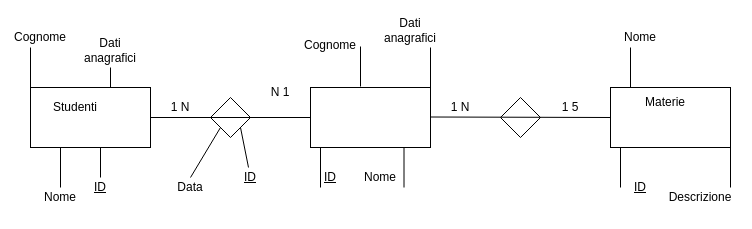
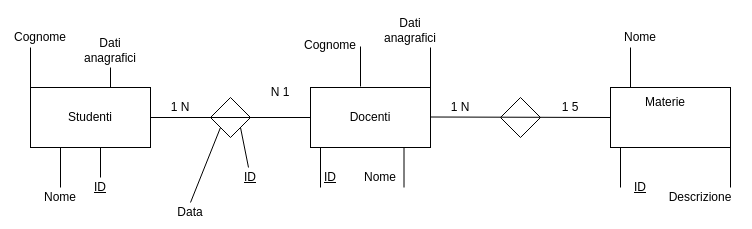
(76, 108) -> (91, 118)
none -> (371, 118)
(191, 188) -> (191, 213)
